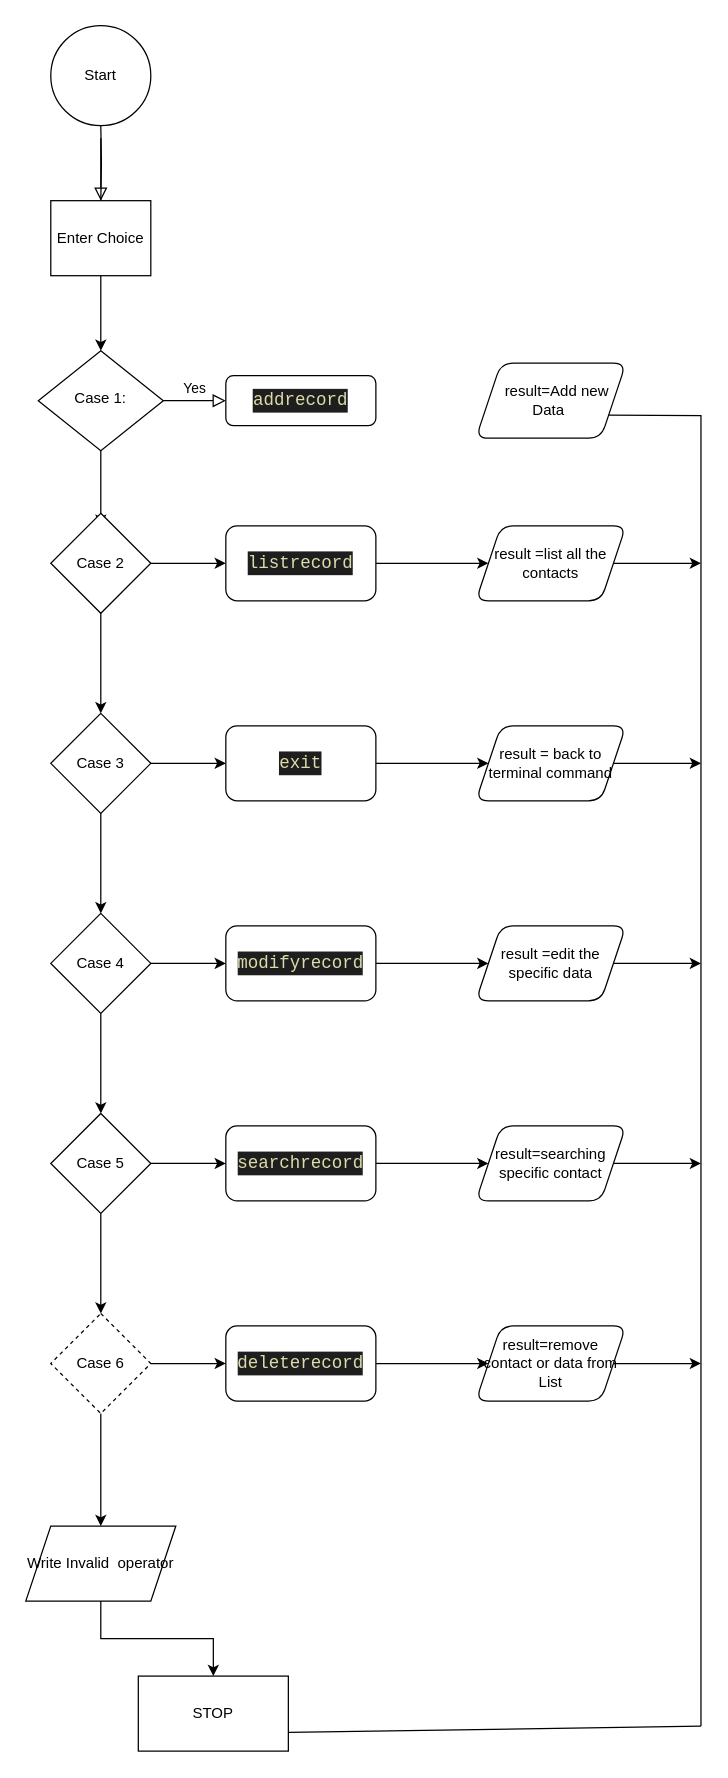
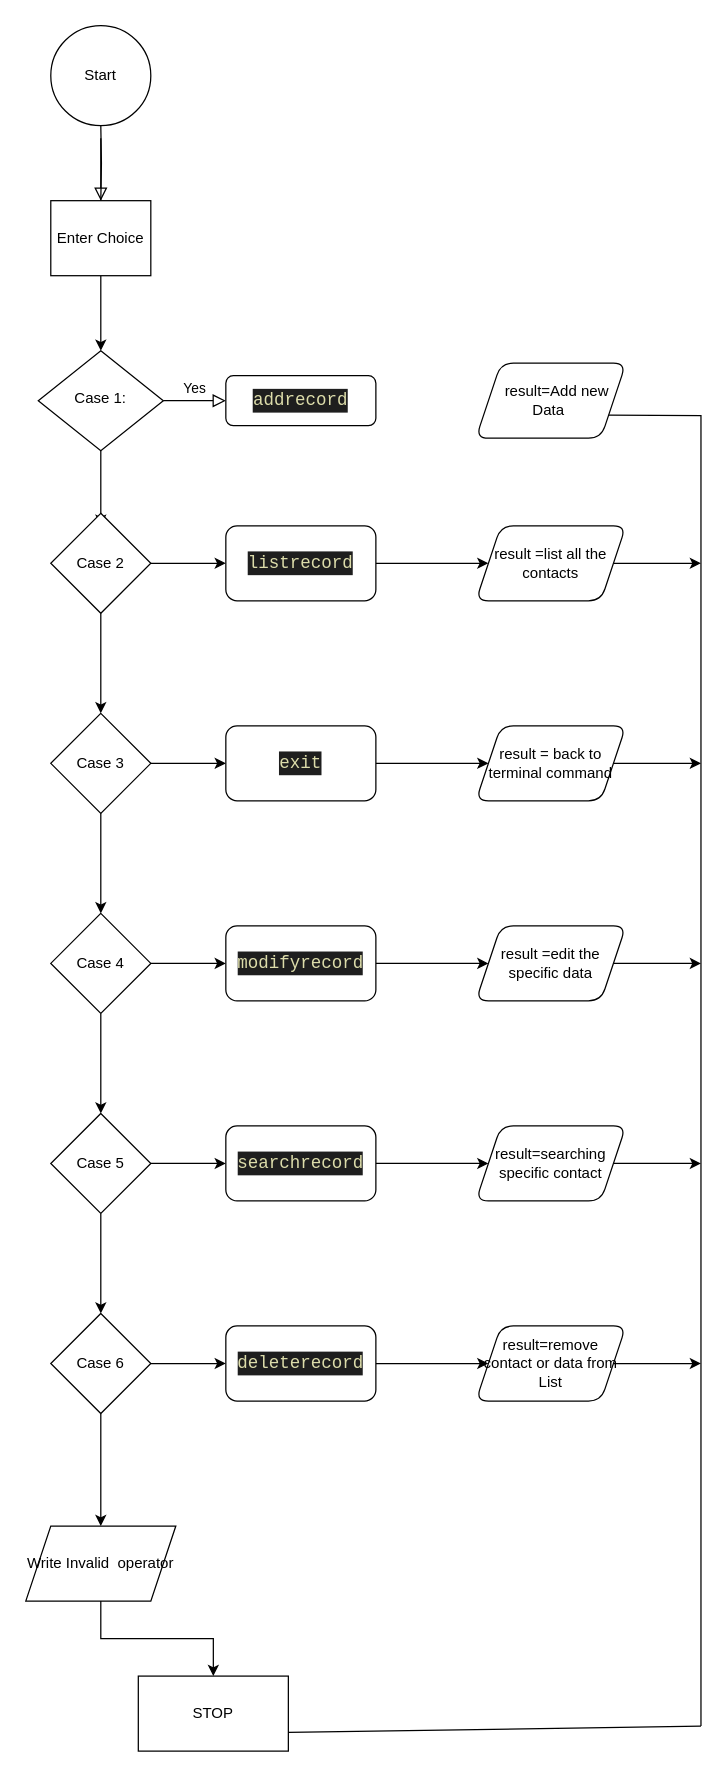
(101, 1363) -> (101, 1363)
